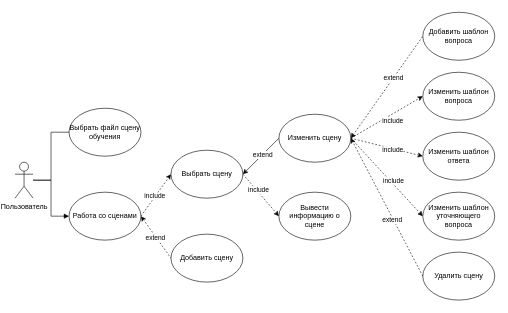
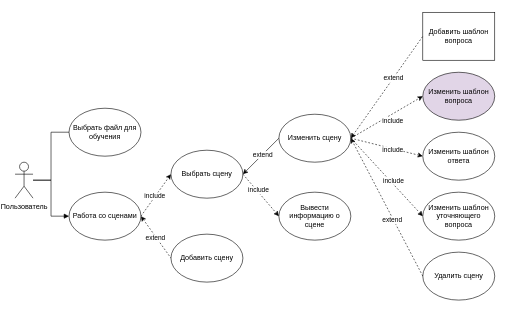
(459, 36) -> (459, 36)
(459, 96) -> (459, 96)
(105, 132) -> (105, 132)
